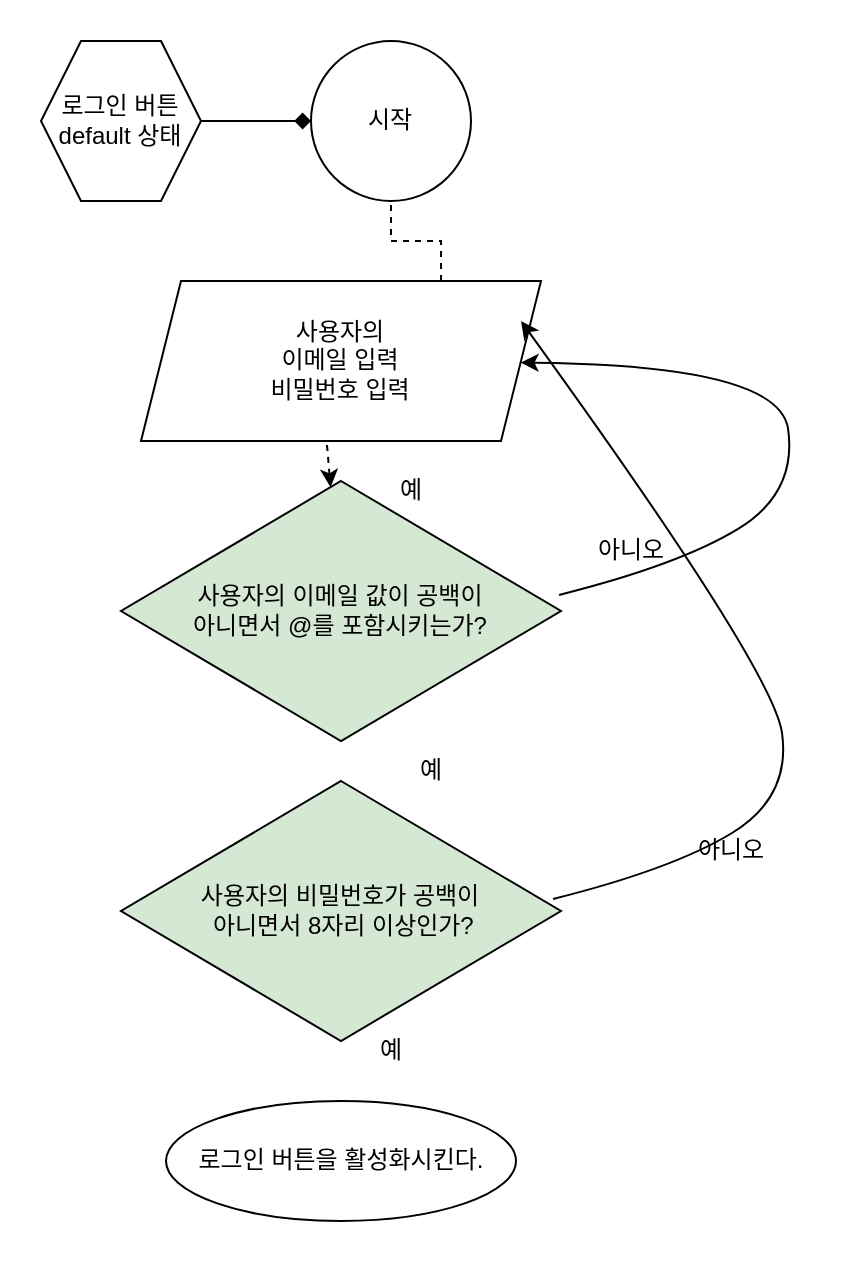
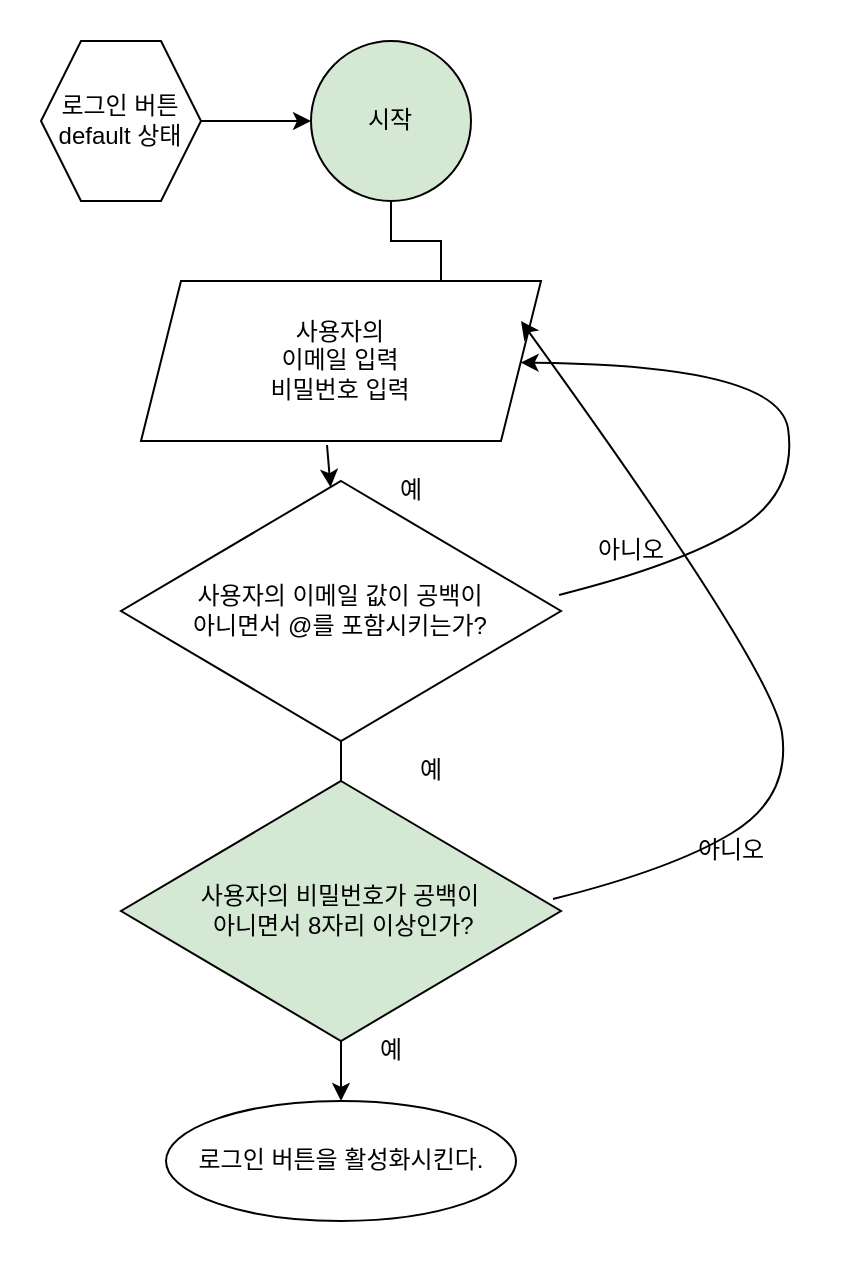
(294, 121) -> (295, 121)
(391, 121) -> (391, 121)
(414, 241) -> (414, 241)
(328, 458) -> (328, 458)
(341, 611) -> (341, 611)
none -> (341, 1064)
